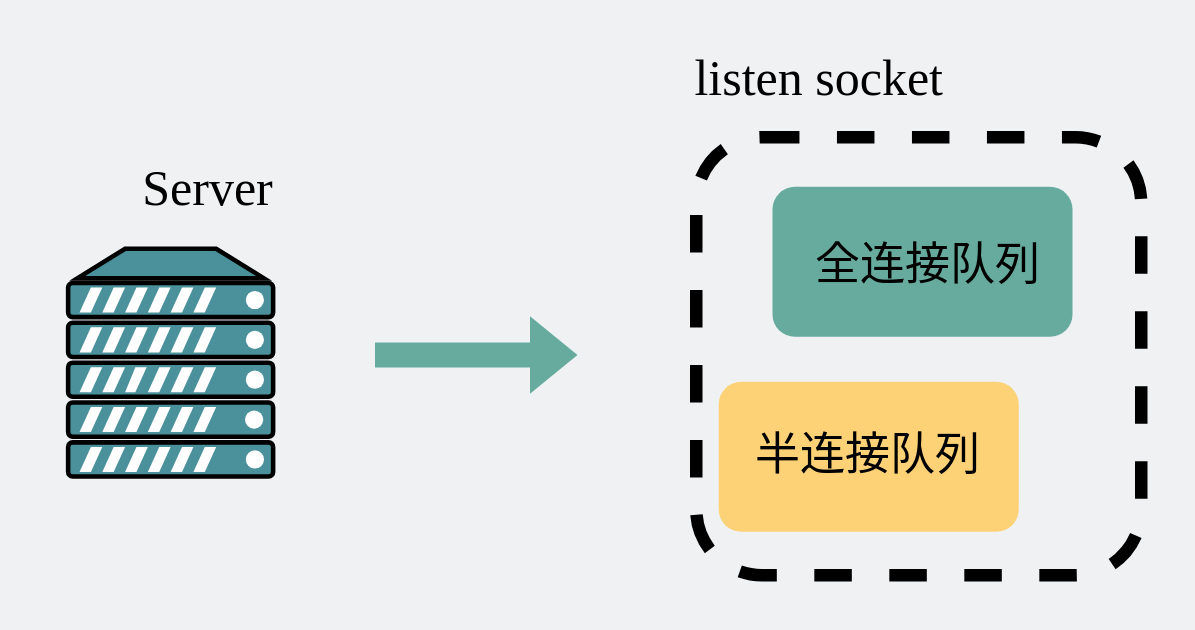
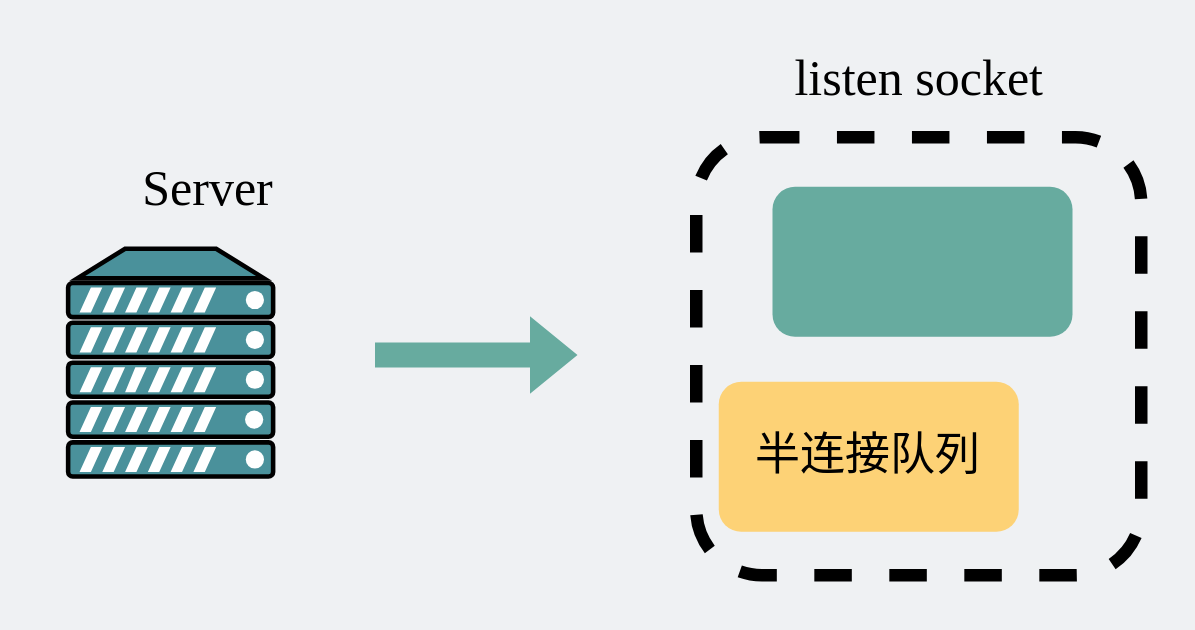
(819, 76) -> (919, 76)
(928, 267) -> none
